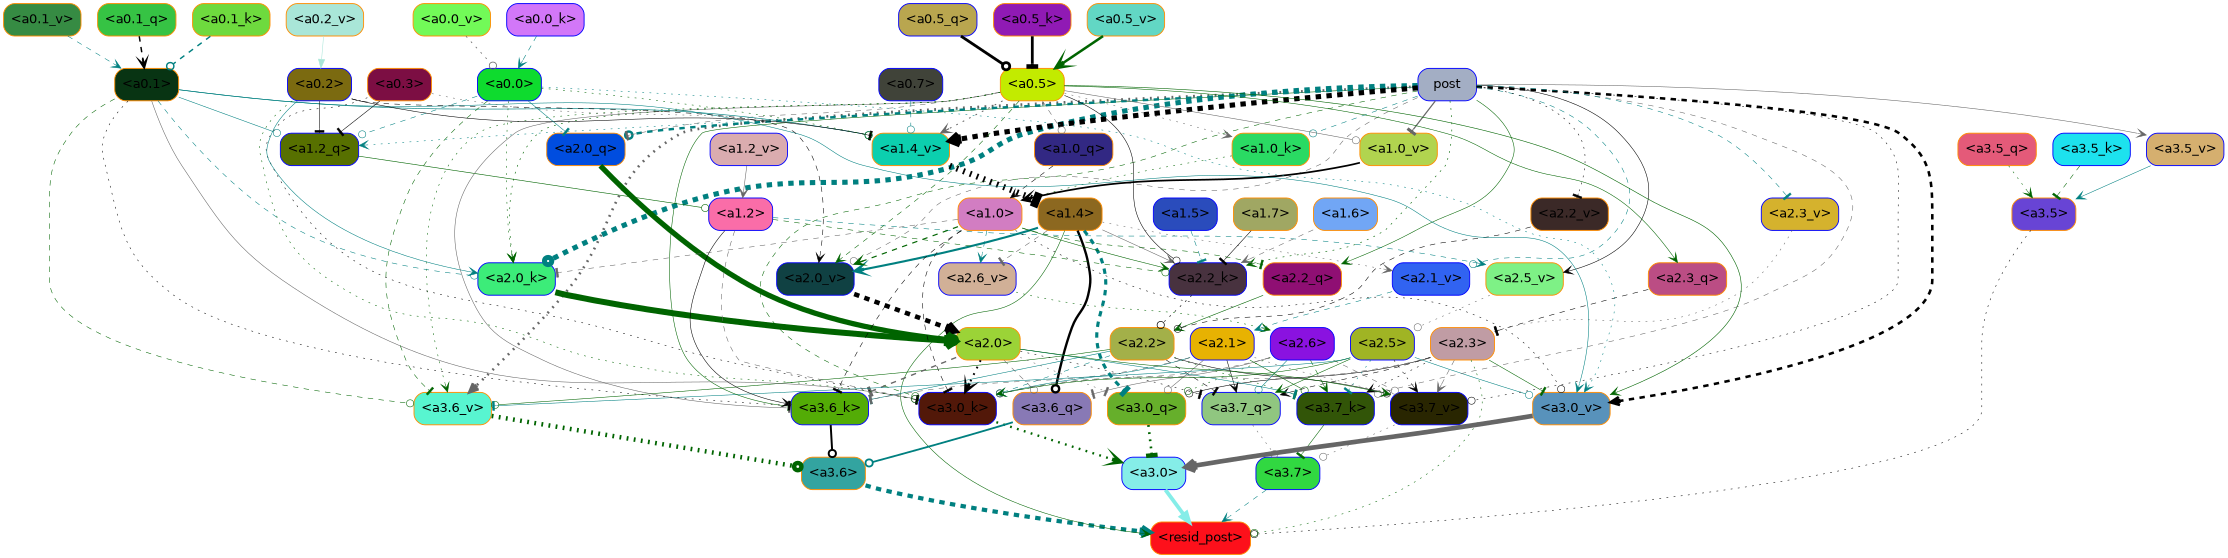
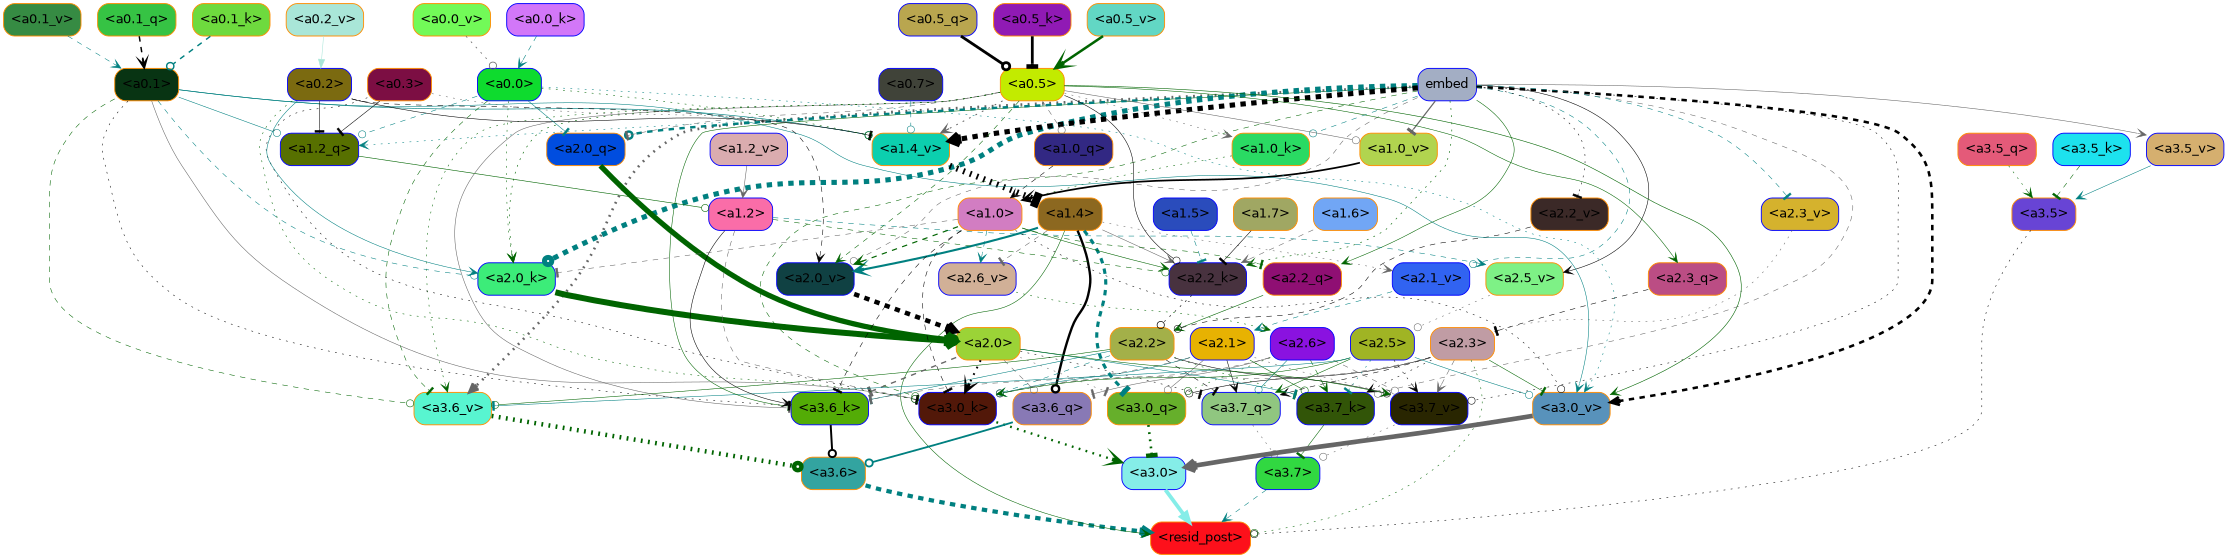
(1447, 85) -> (1447, 85)
